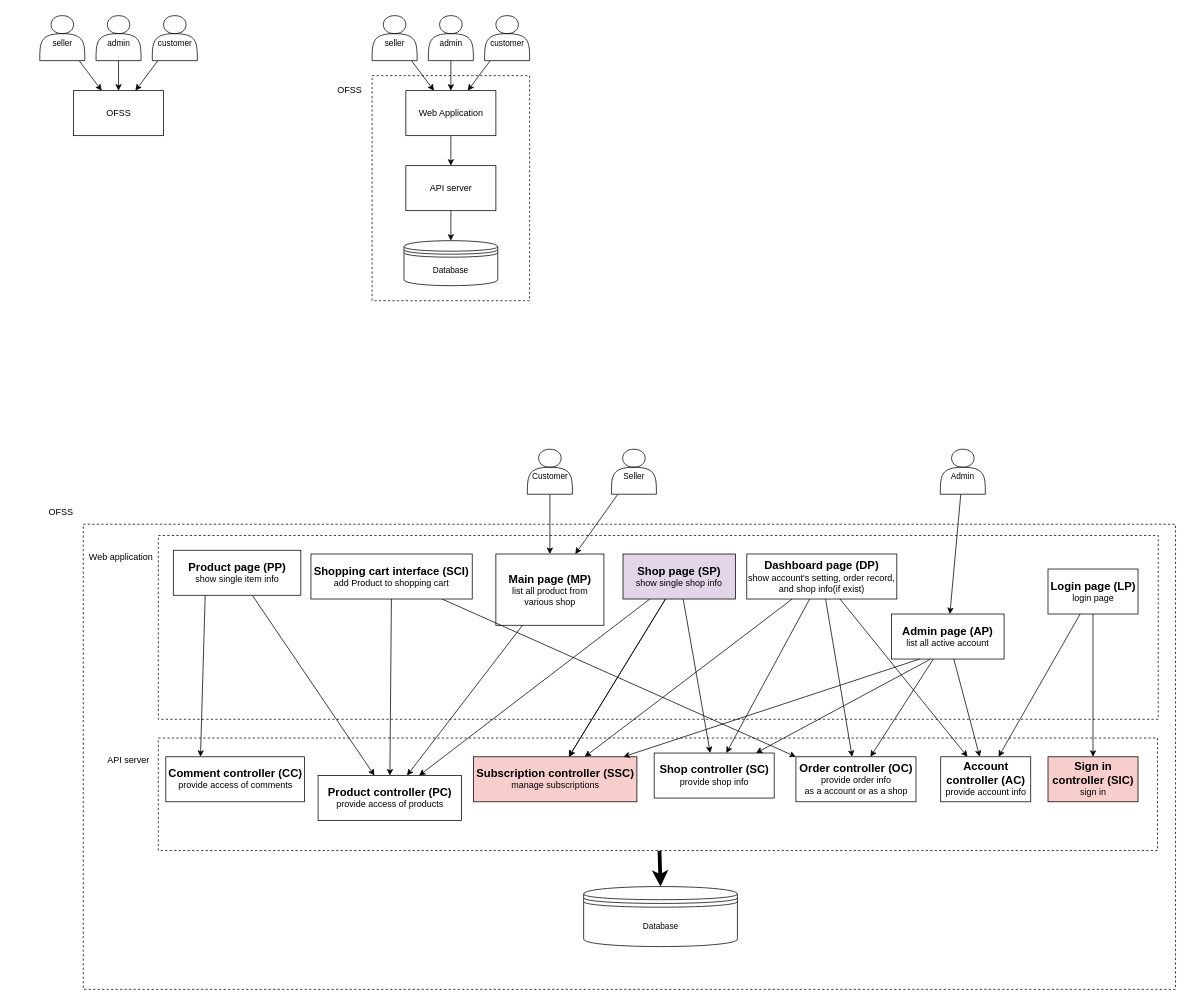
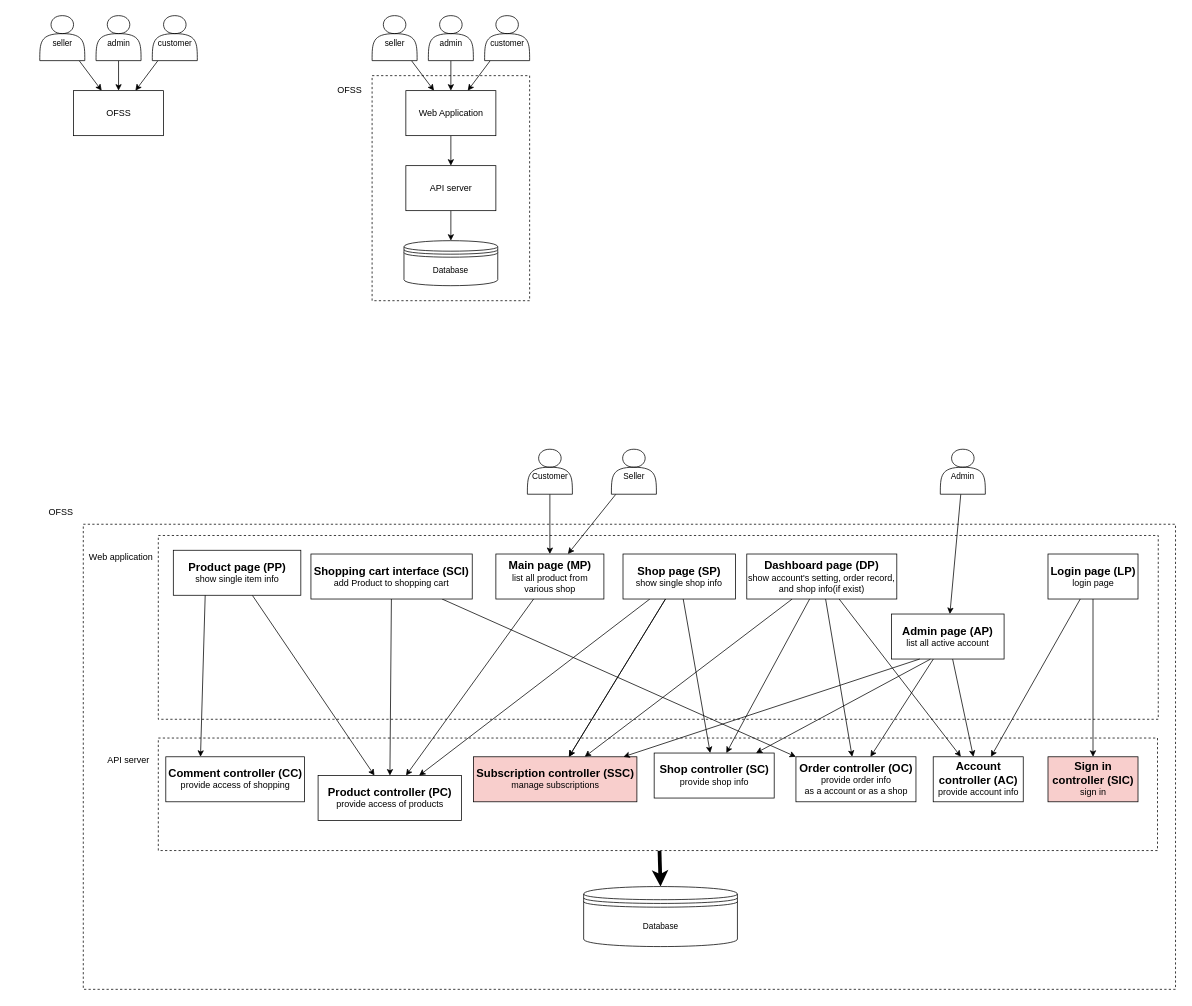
(679, 576) -> (679, 576)
(550, 590) -> (550, 576)
(1093, 591) -> (1093, 576)
(236, 779) -> (236, 779)
(986, 779) -> (978, 779)
